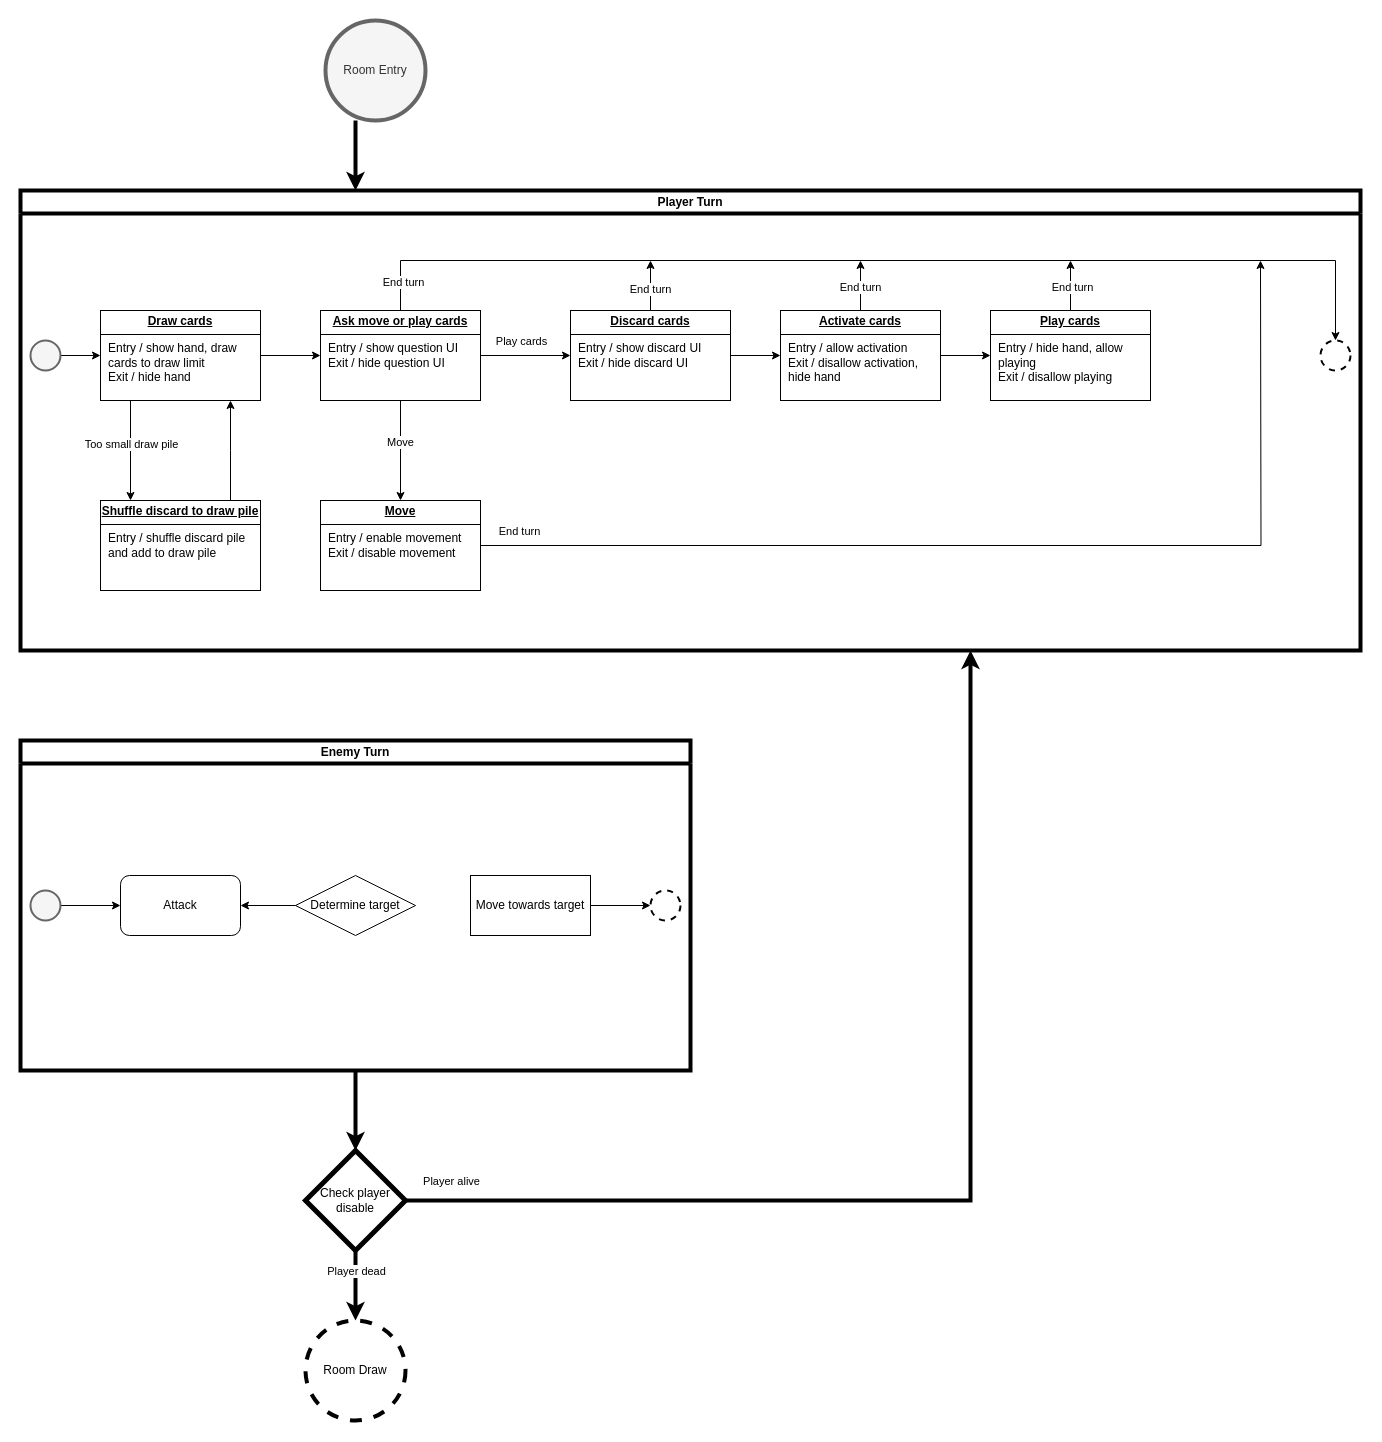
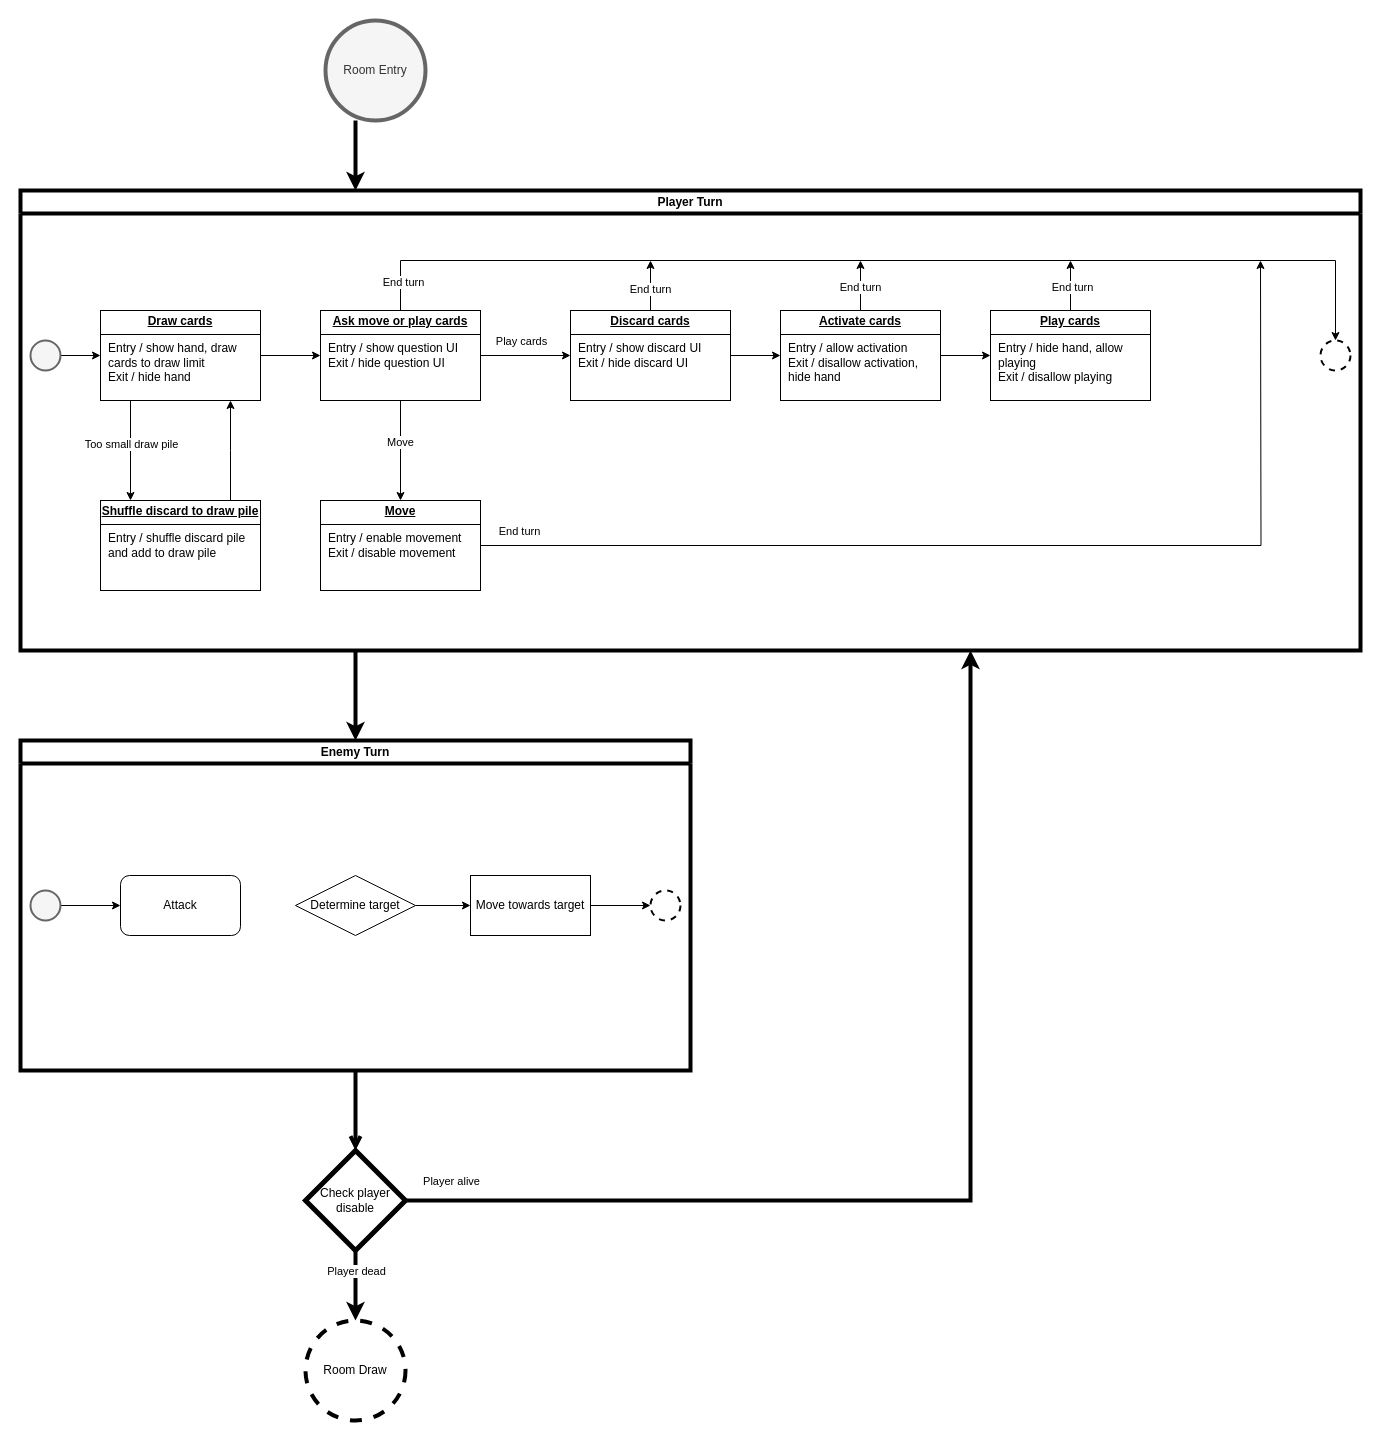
none -> (356, 690)
(271, 906) -> (440, 906)
(356, 1135) -> (356, 1135)
